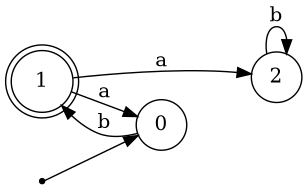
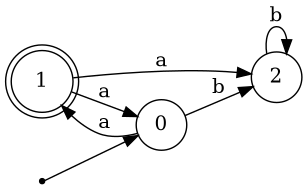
none -> (213, 104)
(105, 123) -> (105, 123)
